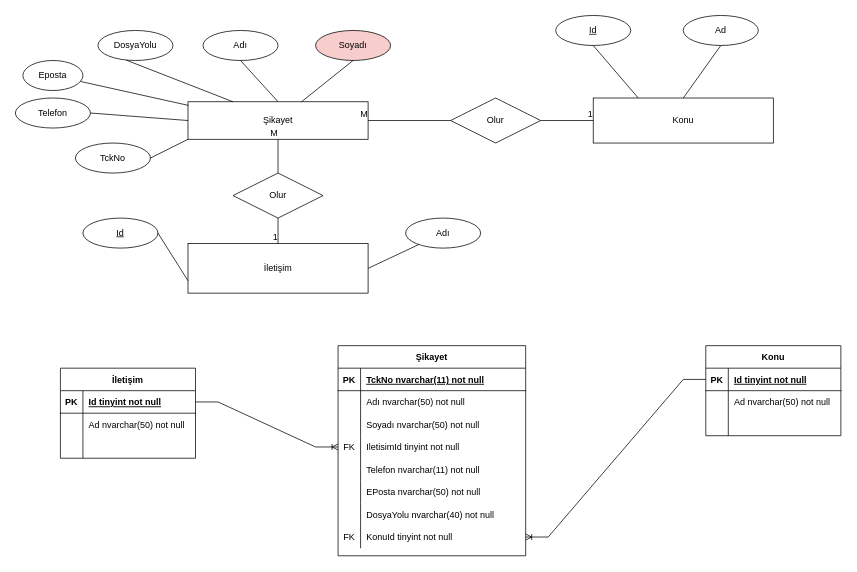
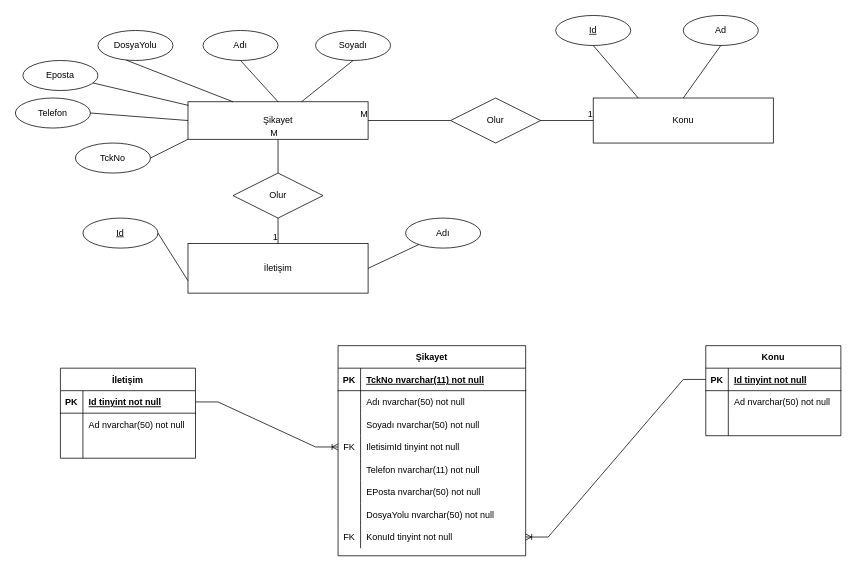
(353, 45) -> (353, 45)
(53, 75) -> (60, 75)
(437, 515) -> (437, 515)
